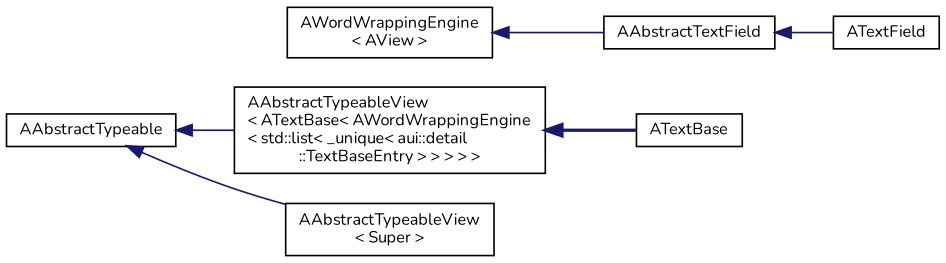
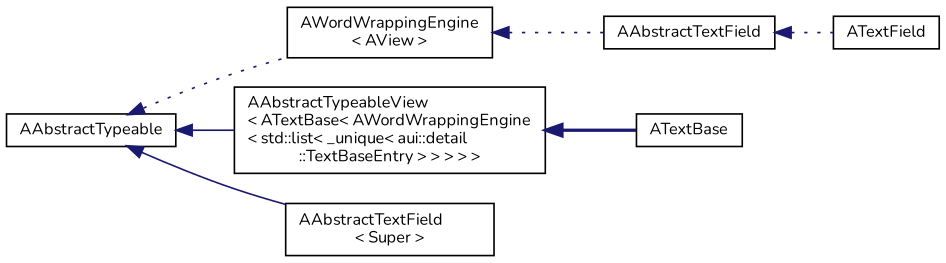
(556, 33) -> (556, 33)
(812, 33) -> (812, 33)
none -> (215, 80)
(390, 230) -> (390, 230)
